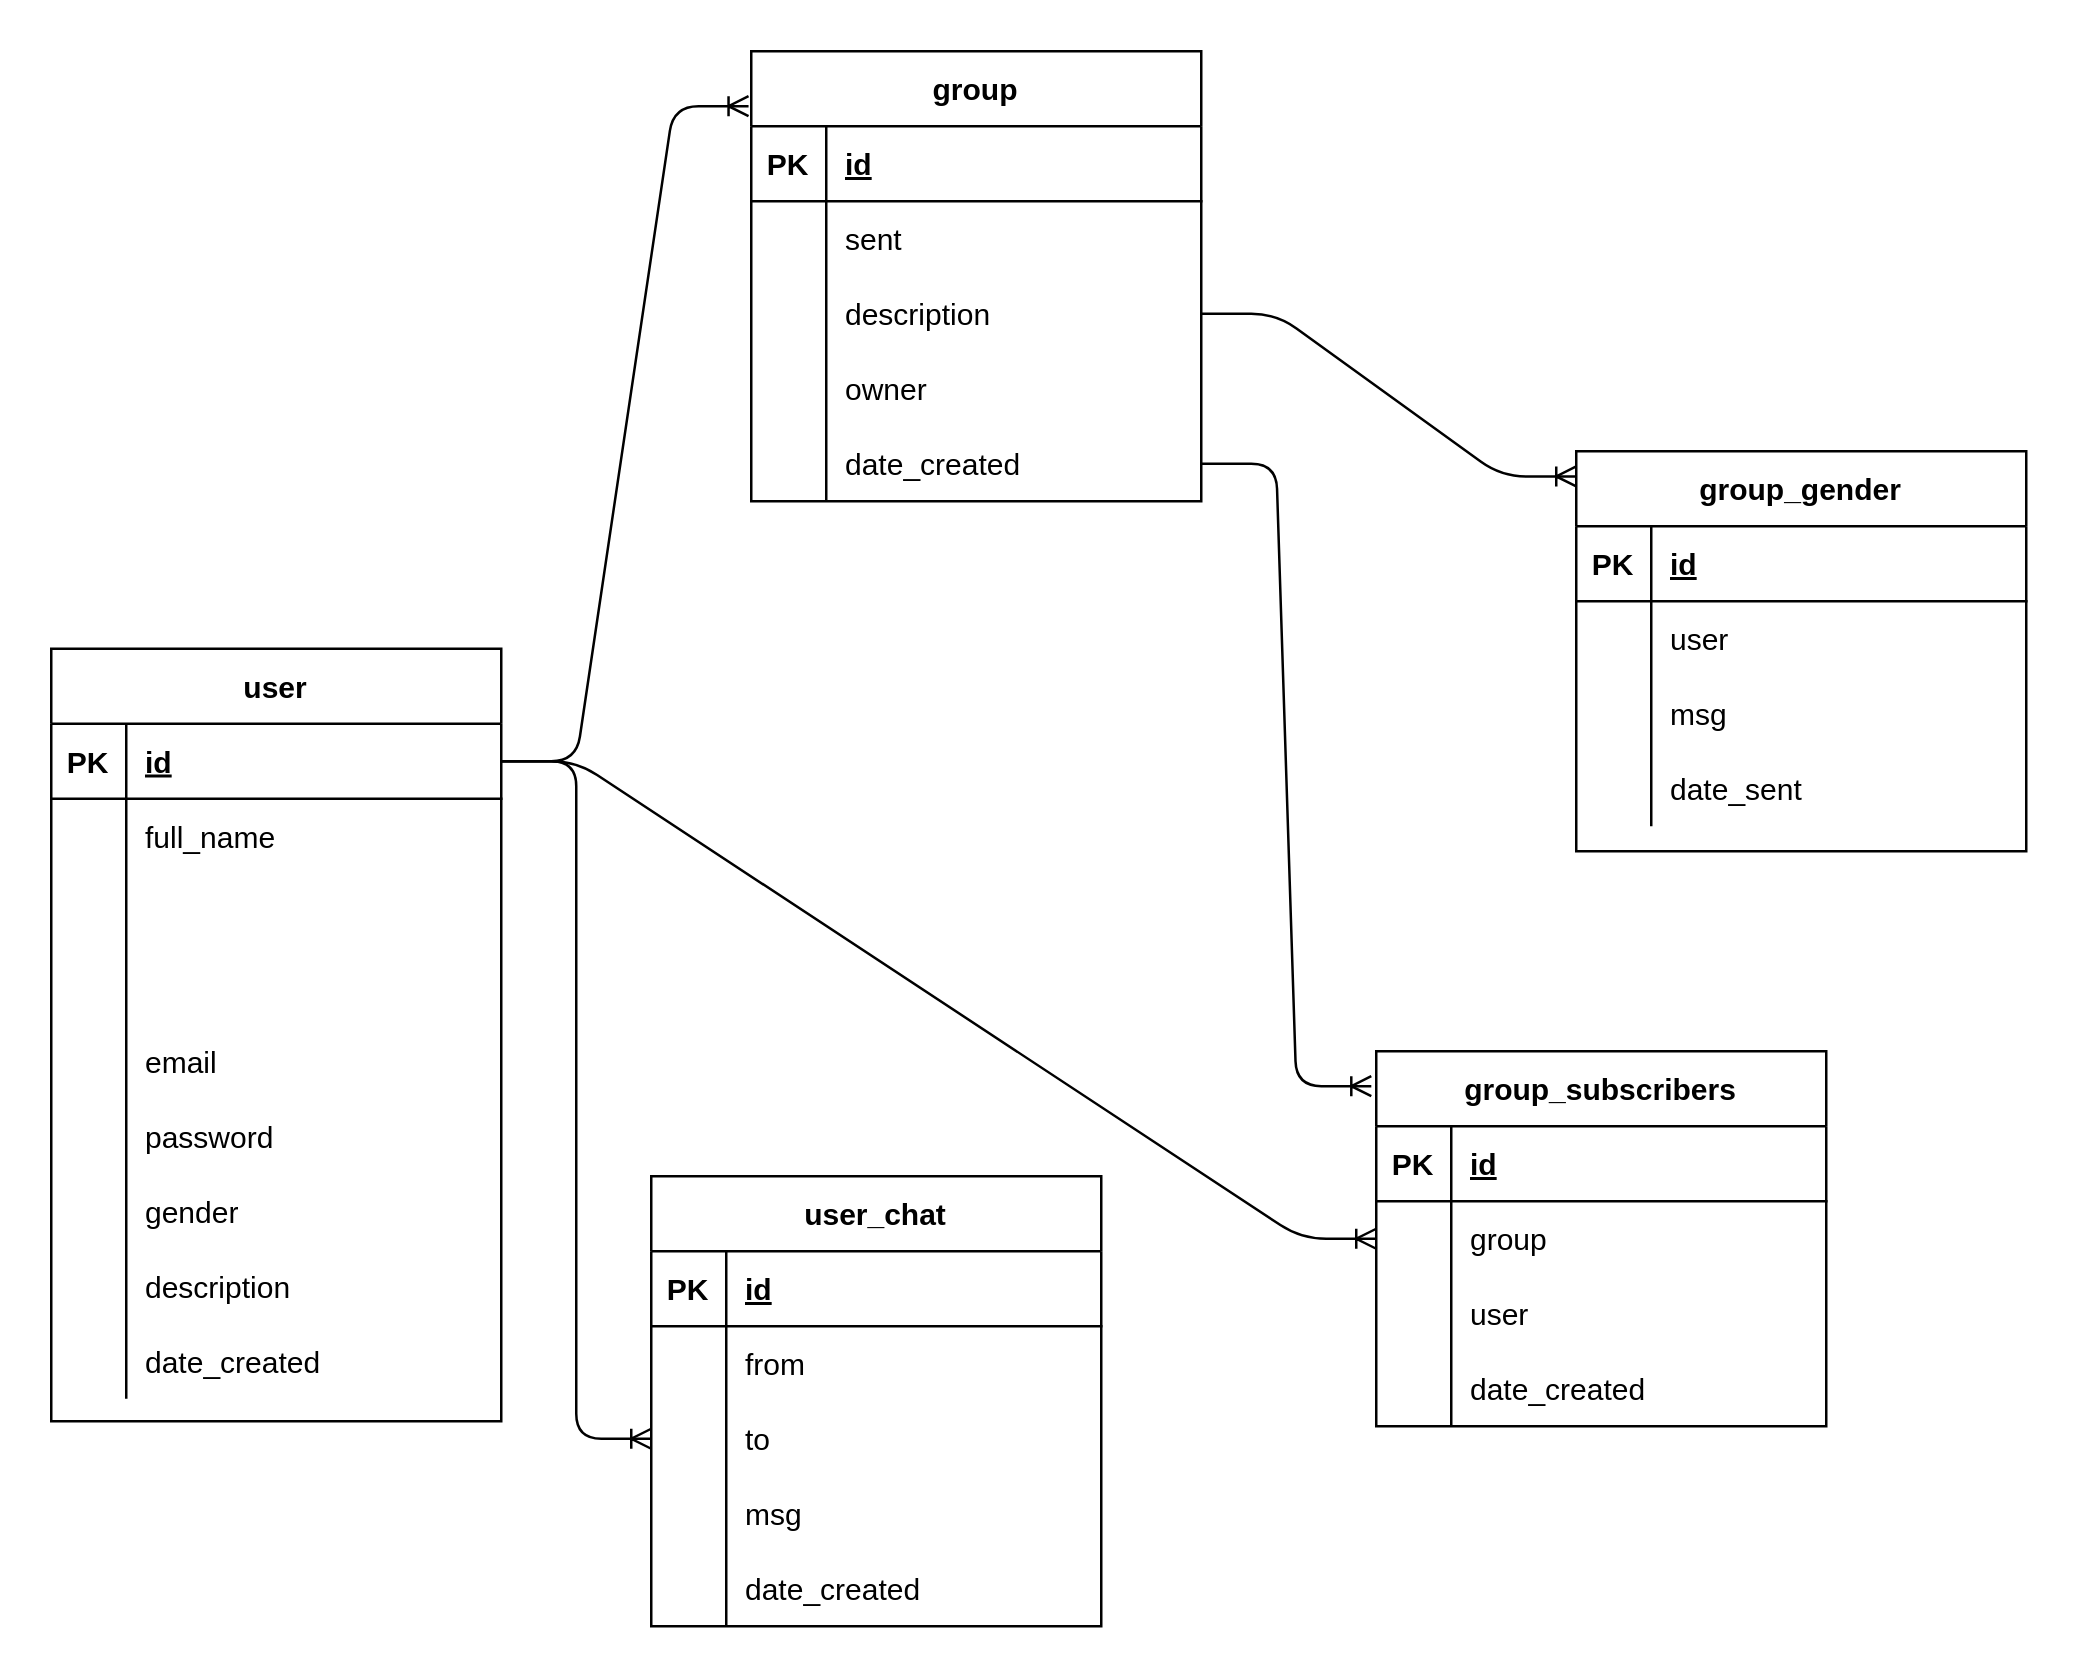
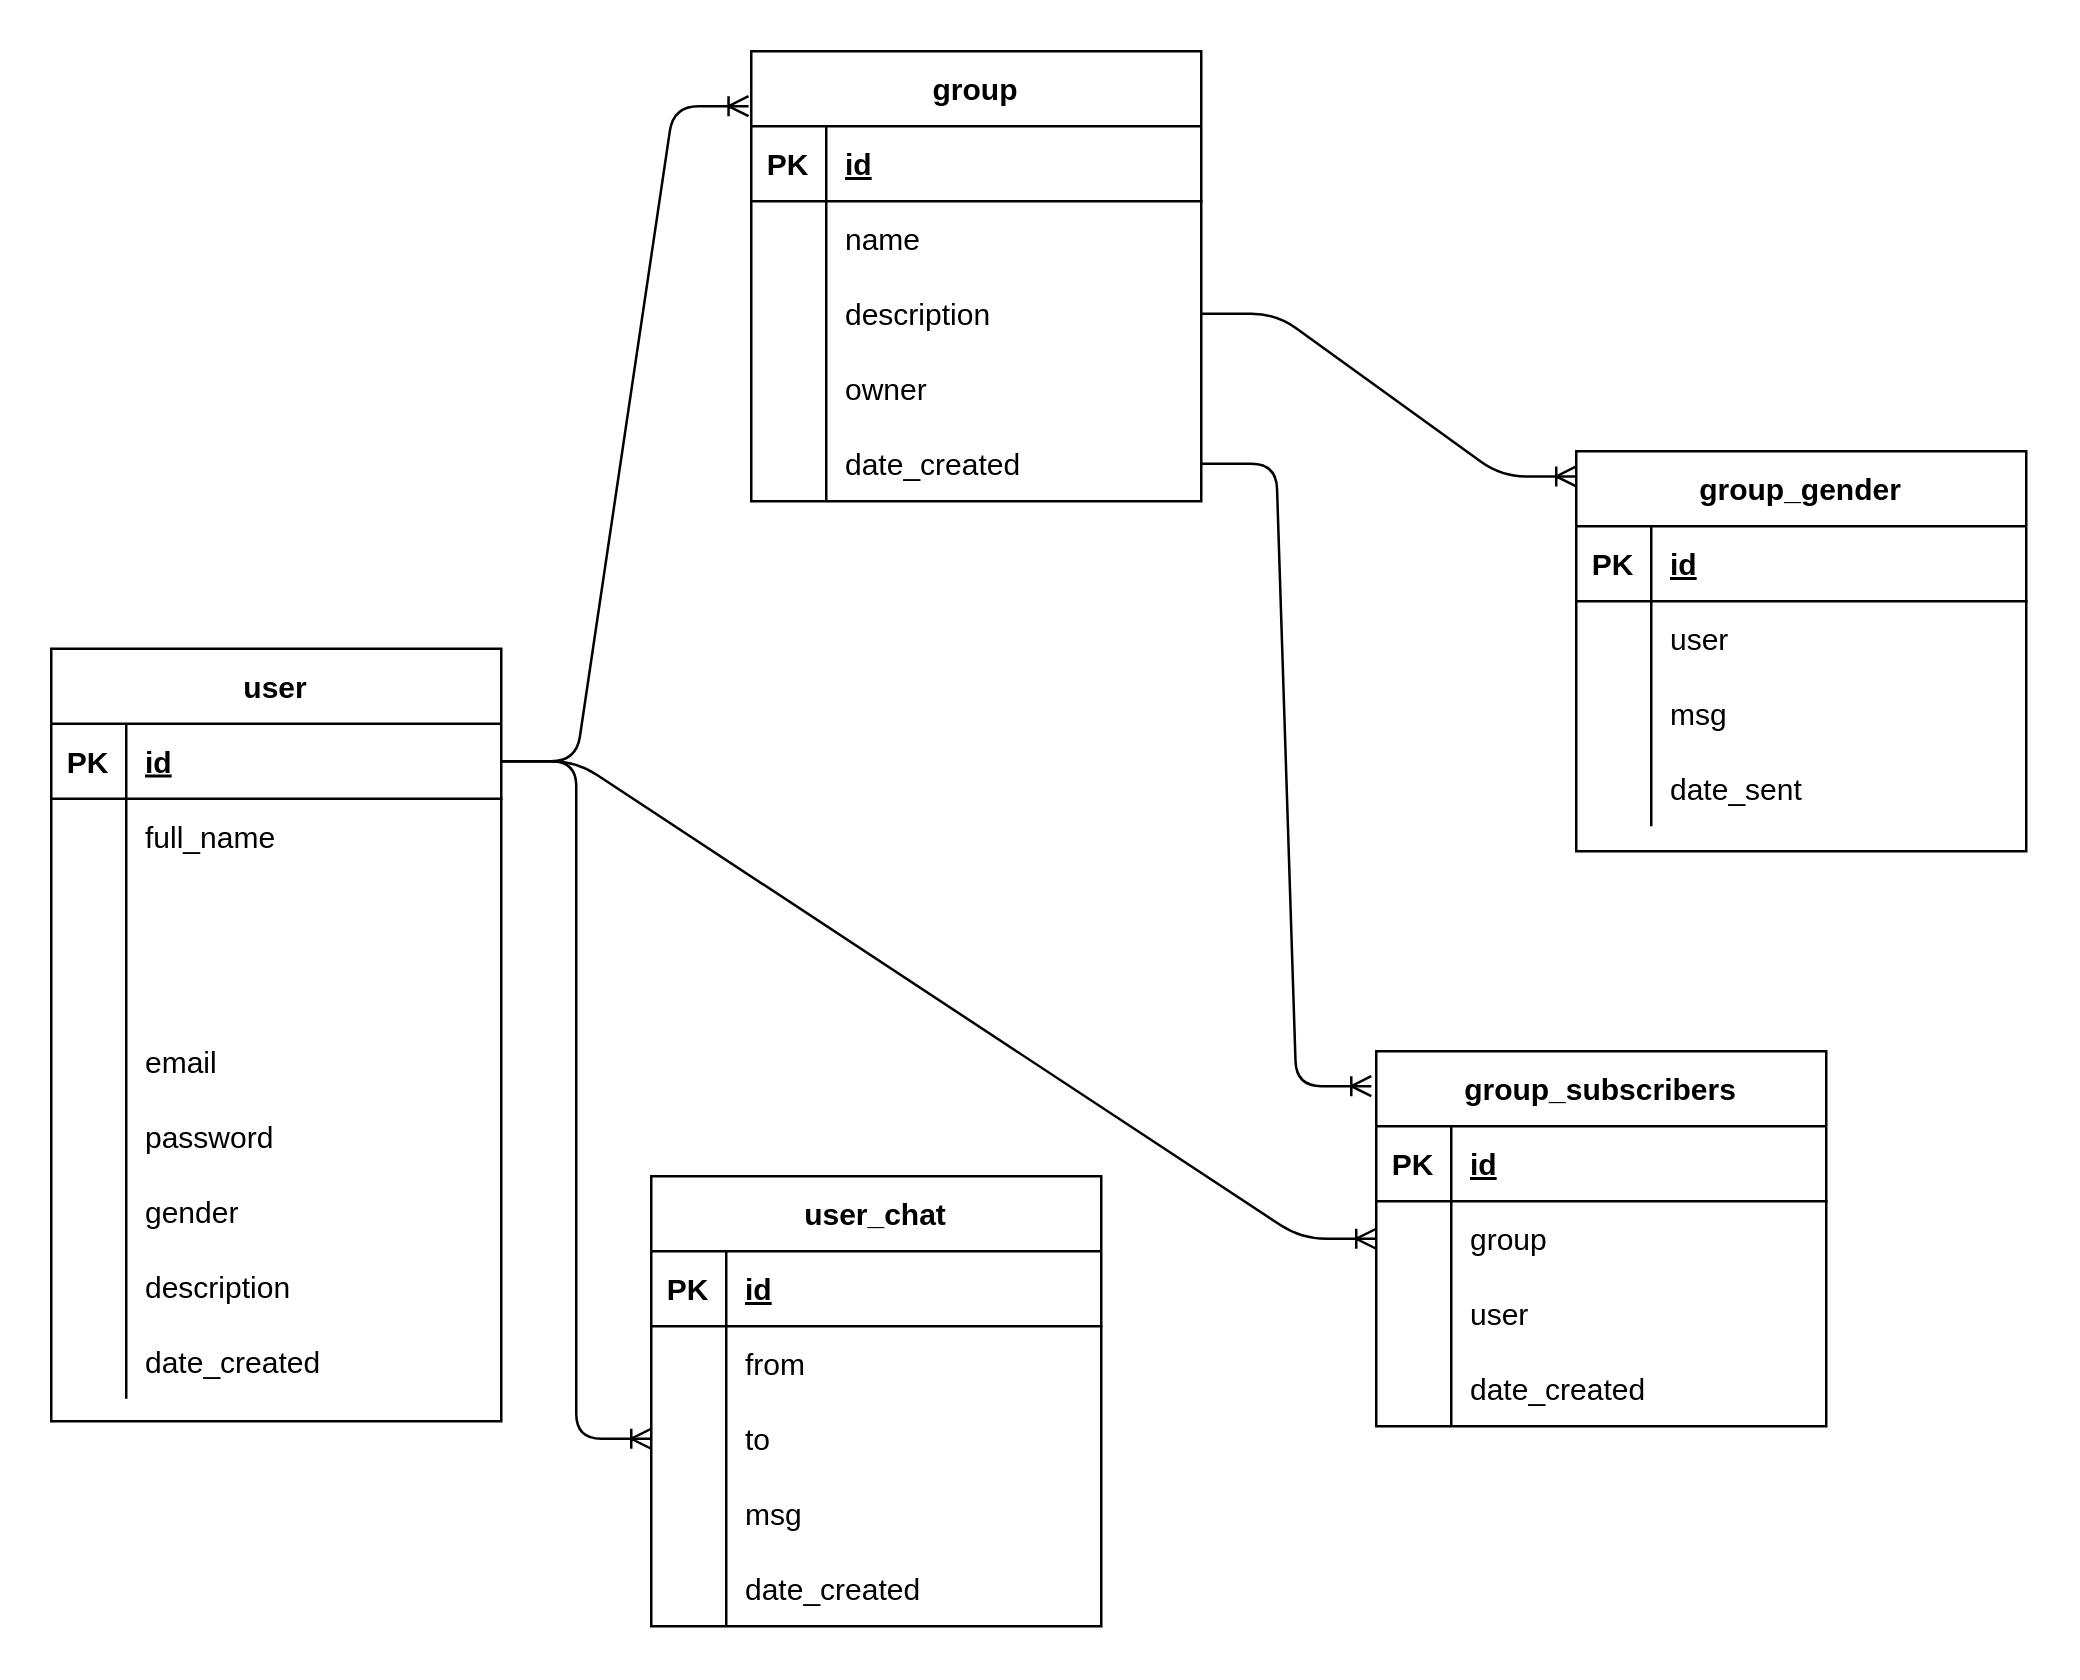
(879, 240) -> (879, 240)
